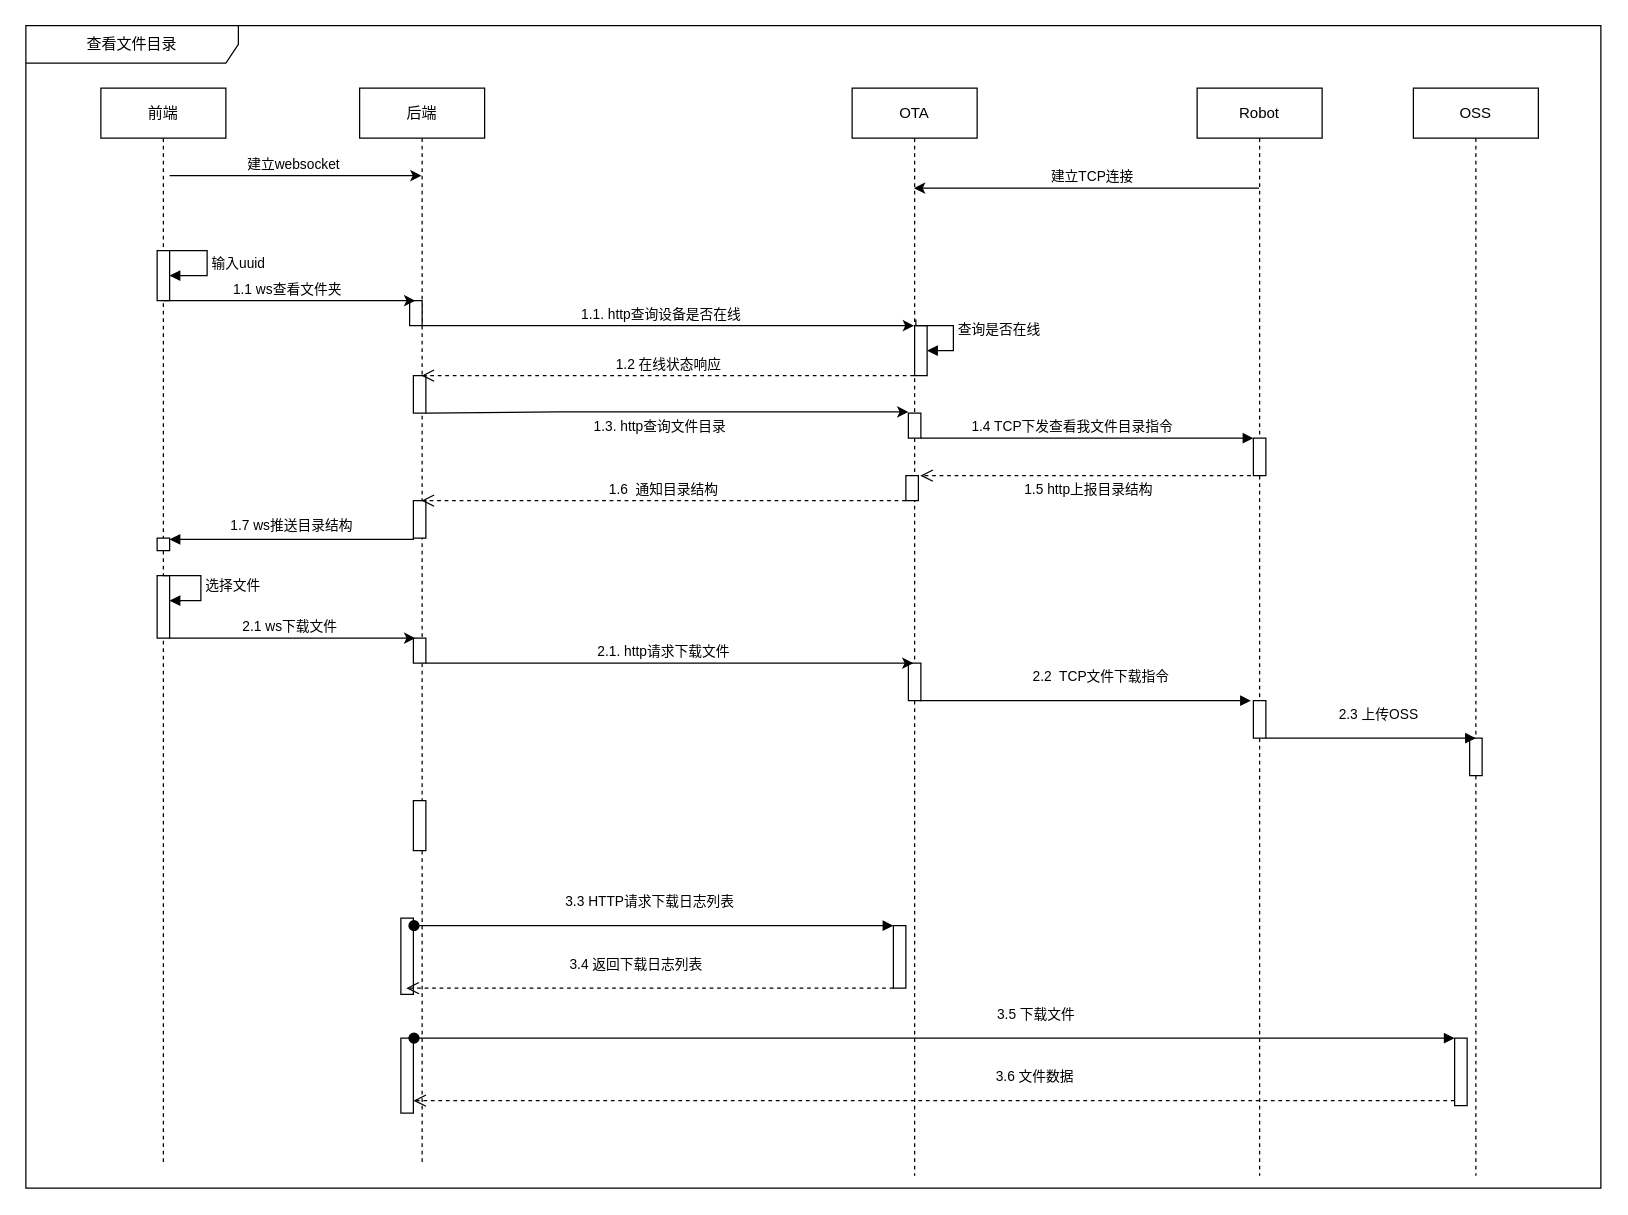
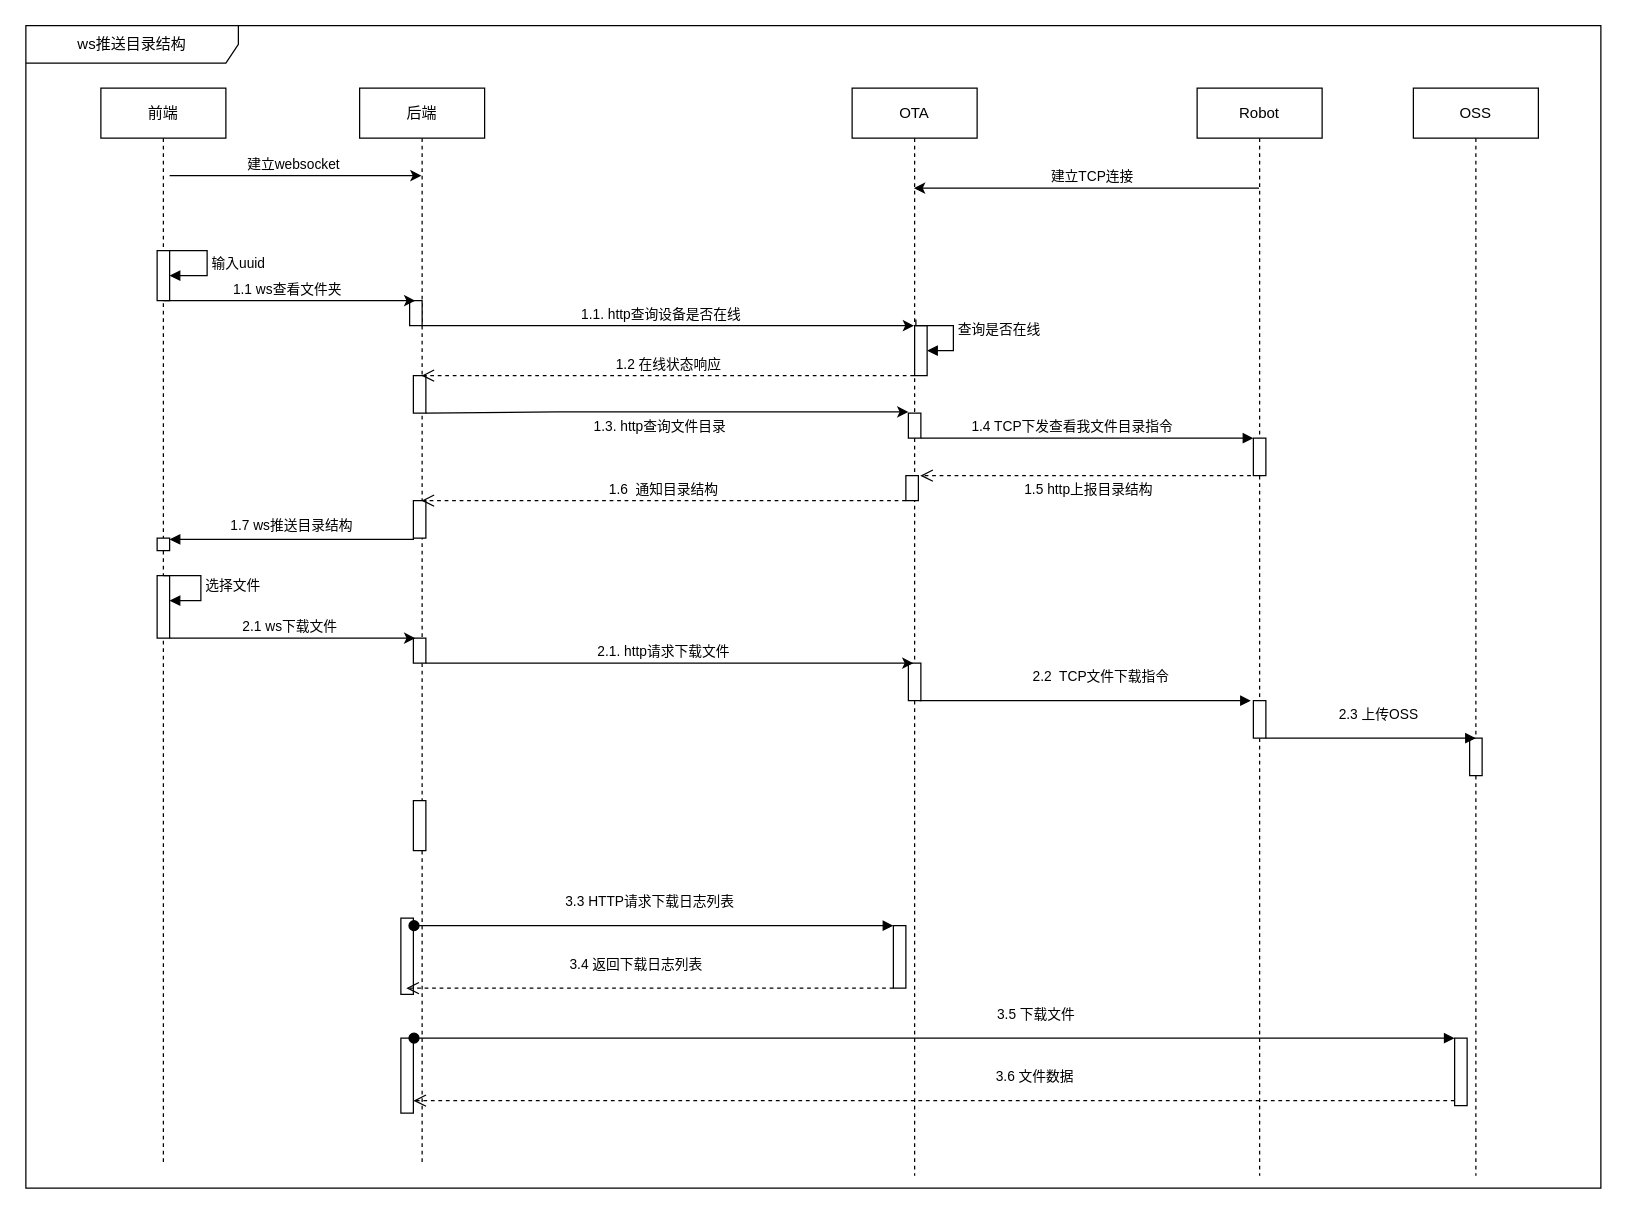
(132, 44) -> (132, 44)
